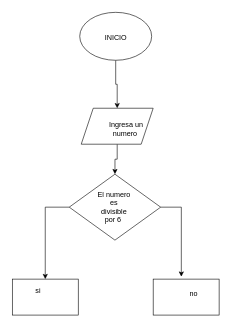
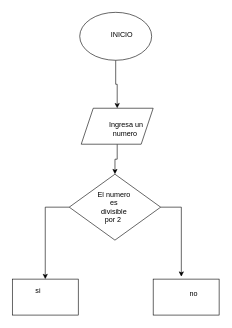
(116, 42) -> (122, 39)
(114, 207) -> (114, 207)
